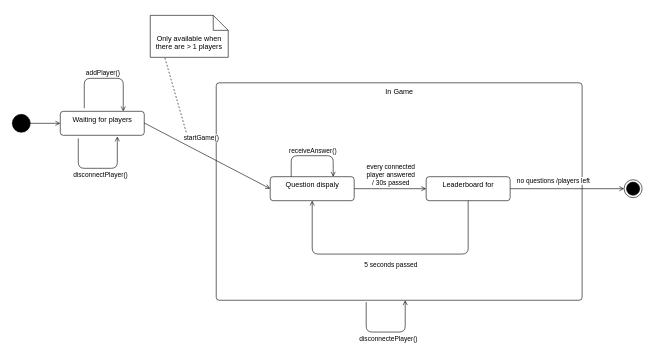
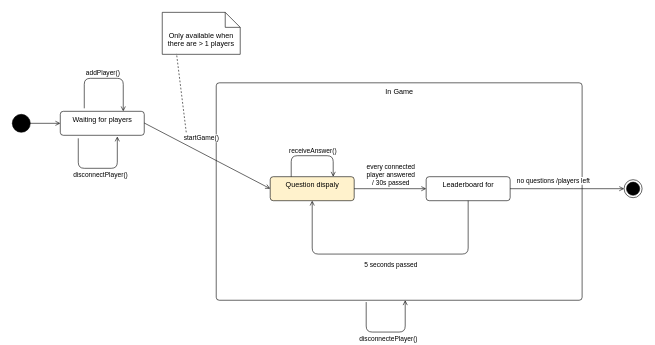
(189, 36) -> (201, 33)
(312, 189) -> (312, 189)
